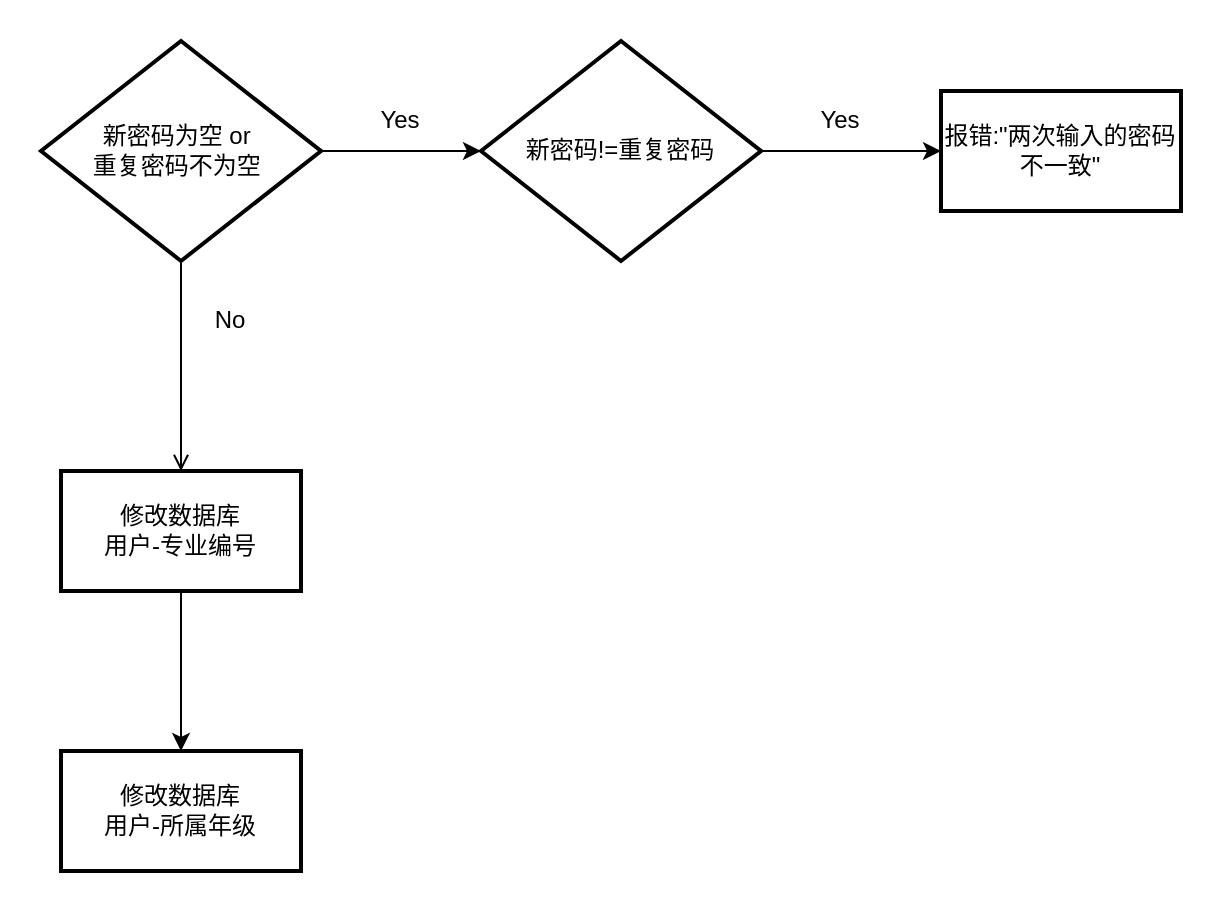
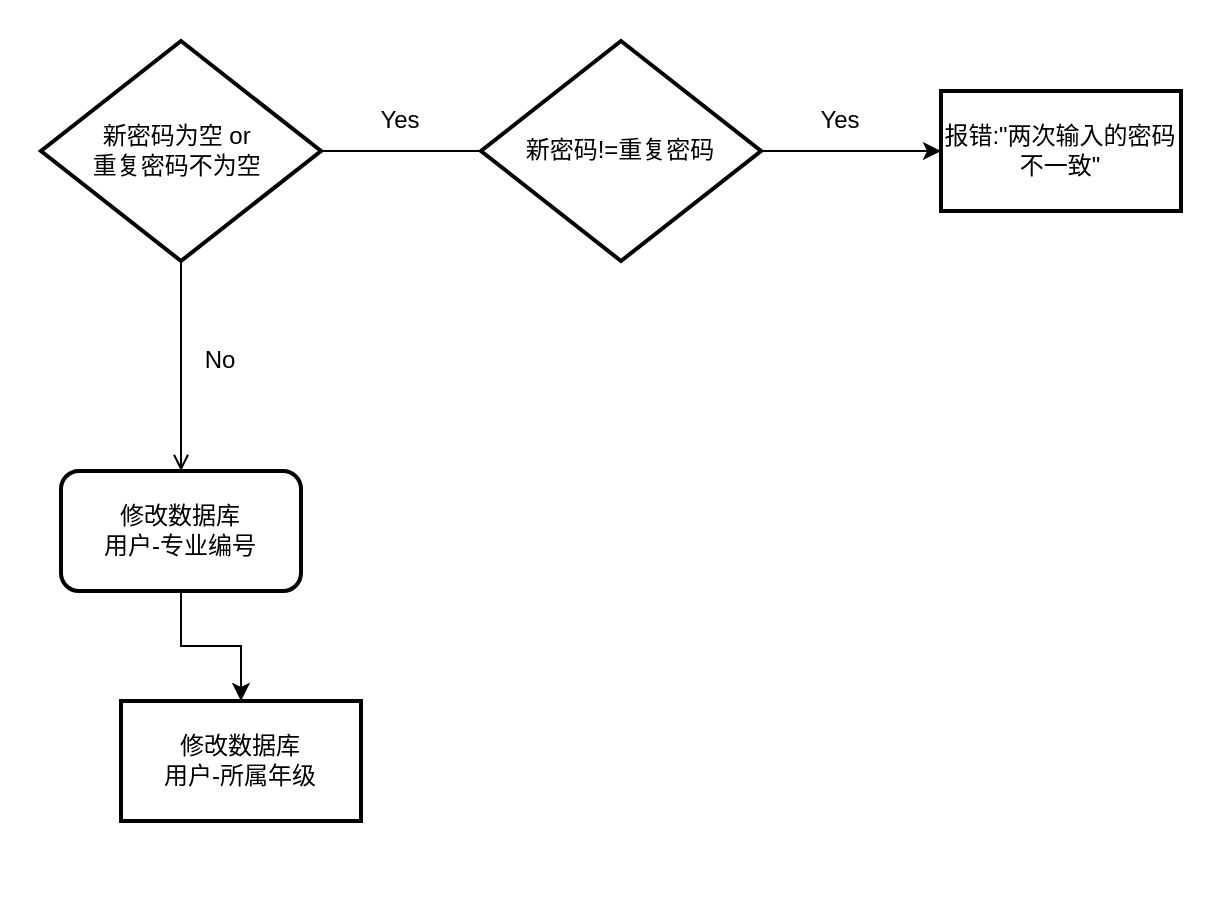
(466, 151) -> (471, 151)
(231, 321) -> (221, 361)
(181, 531) -> (181, 531)
(181, 811) -> (241, 761)
